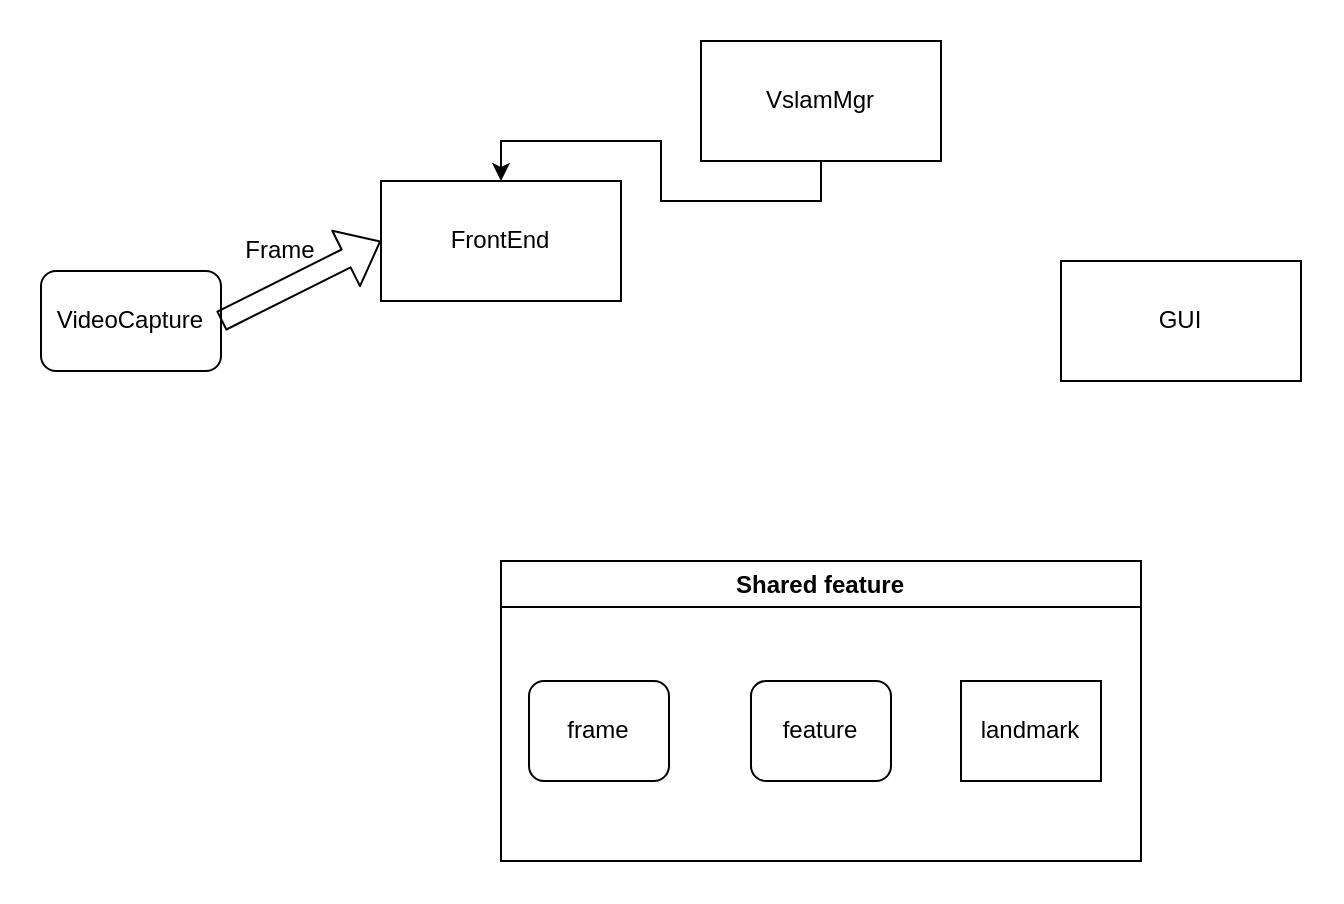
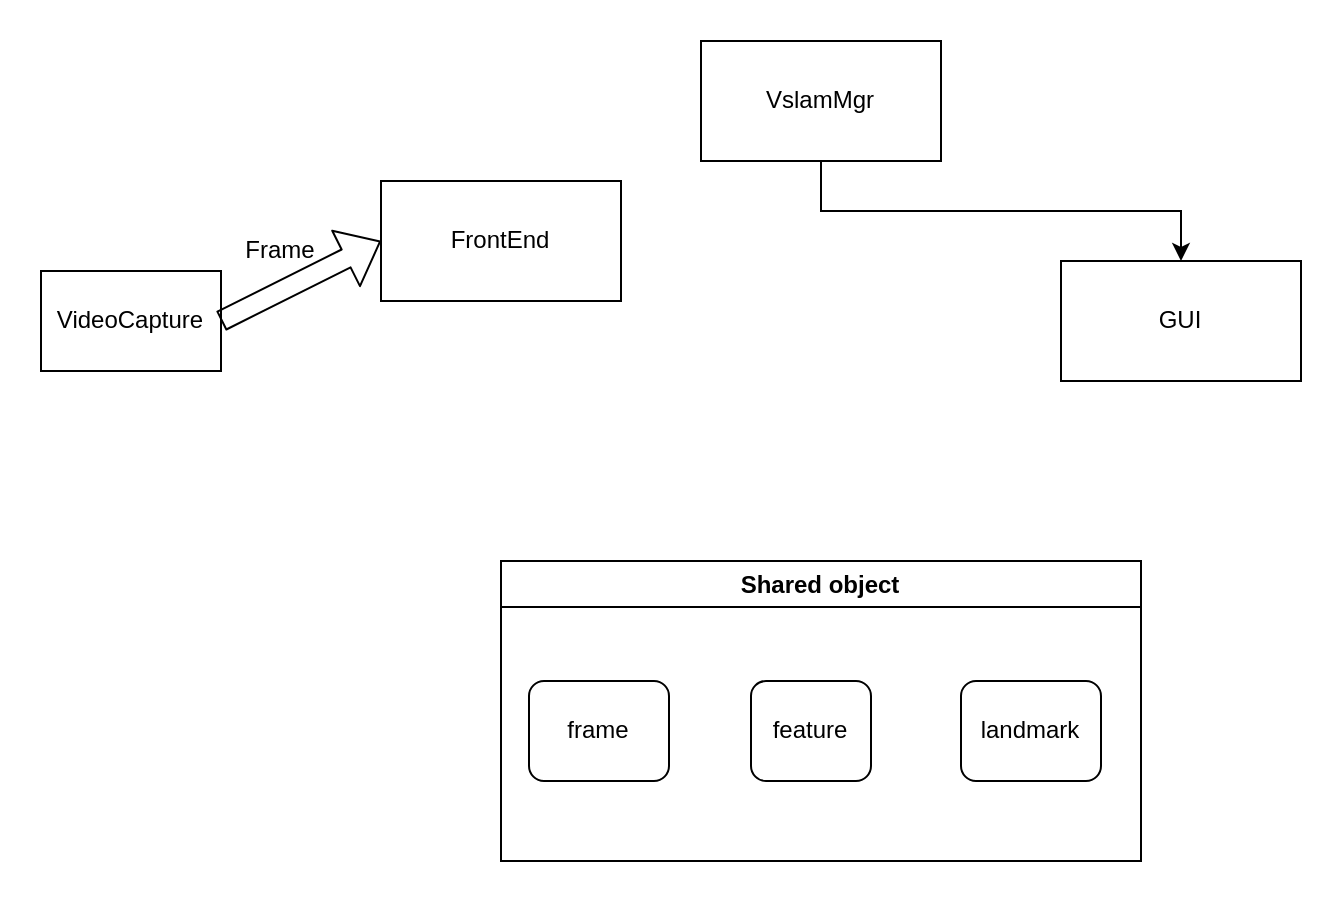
(661, 156) -> none
none -> (1016, 211)
(131, 321) -> (131, 321)
(820, 585) -> (820, 585)
(821, 731) -> (811, 731)
(1031, 731) -> (1031, 731)
